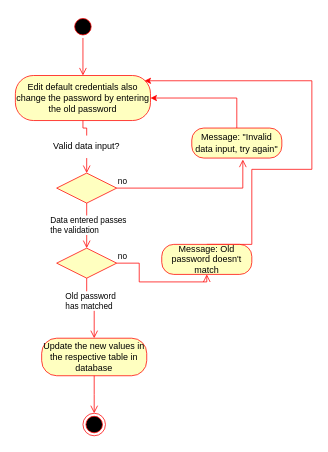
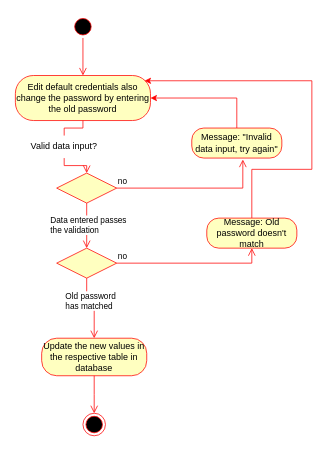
(87, 147) -> (64, 147)
(207, 259) -> (252, 233)
